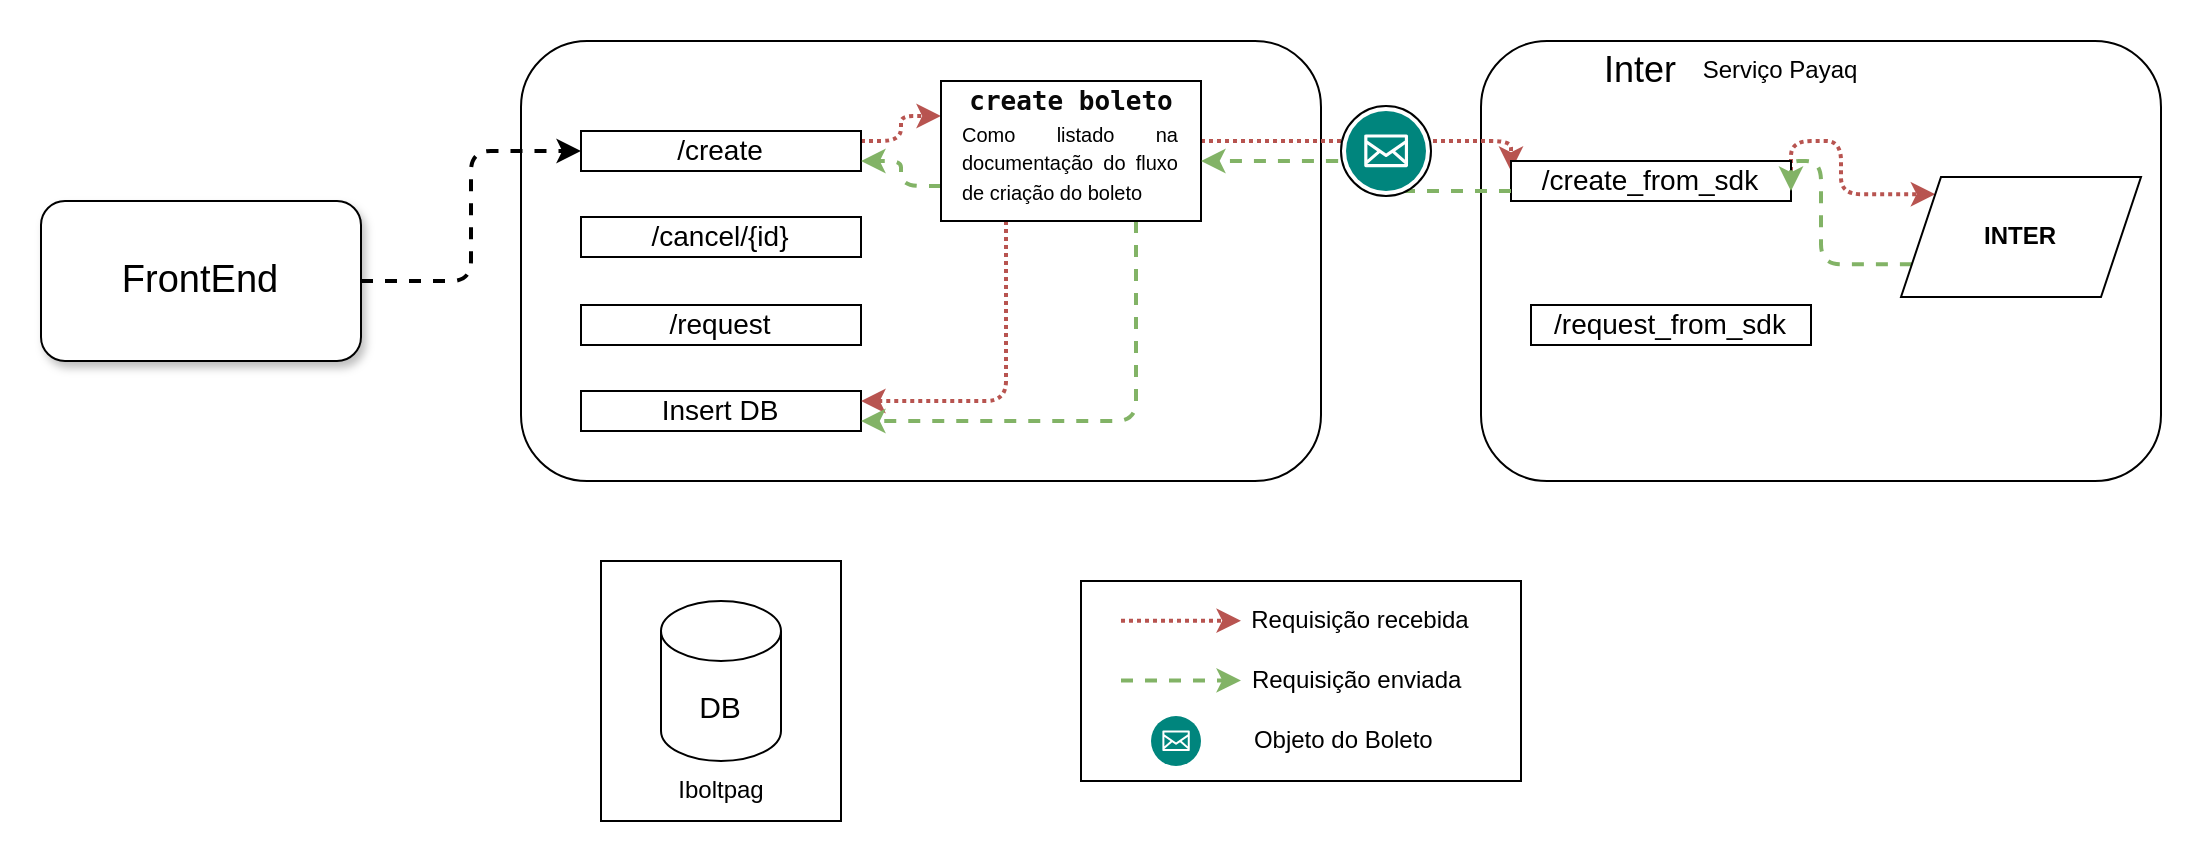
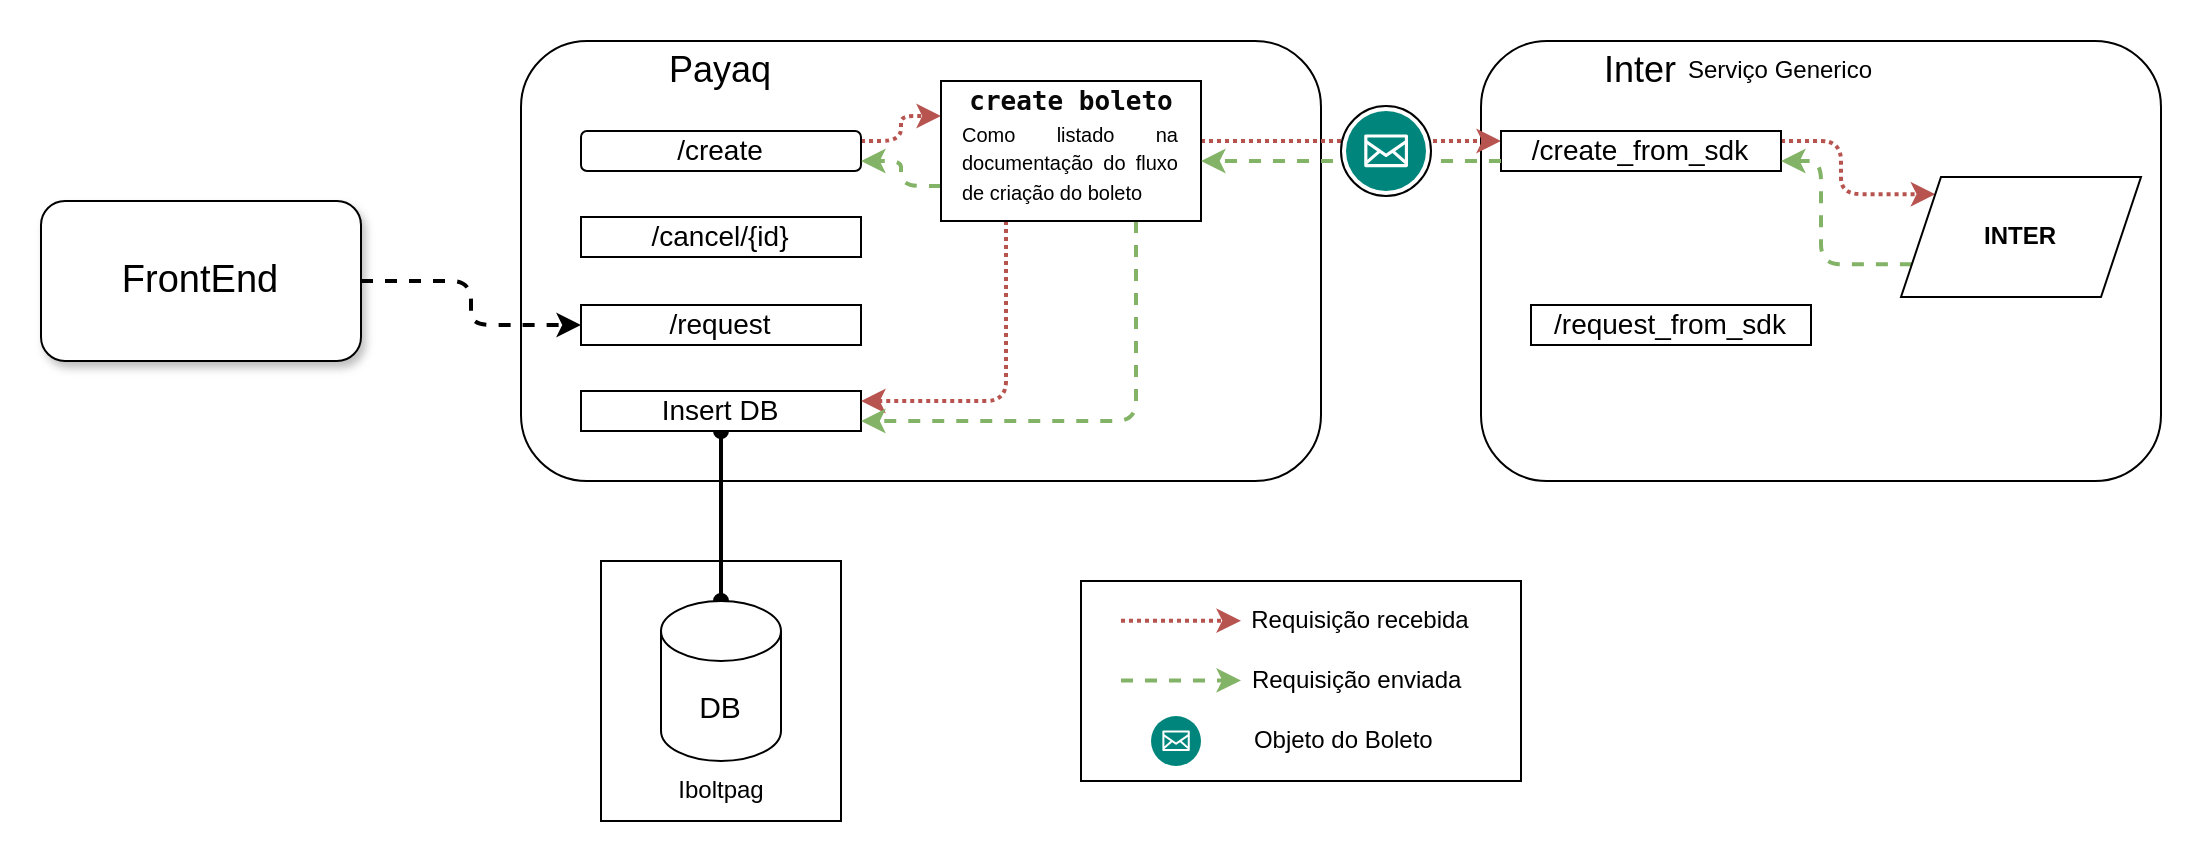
none -> (721, 71)
(1781, 71) -> (1781, 71)
(721, 151) -> (721, 151)
(484, 152) -> none
(1651, 181) -> (1641, 151)
none -> (471, 312)
none -> (721, 516)
